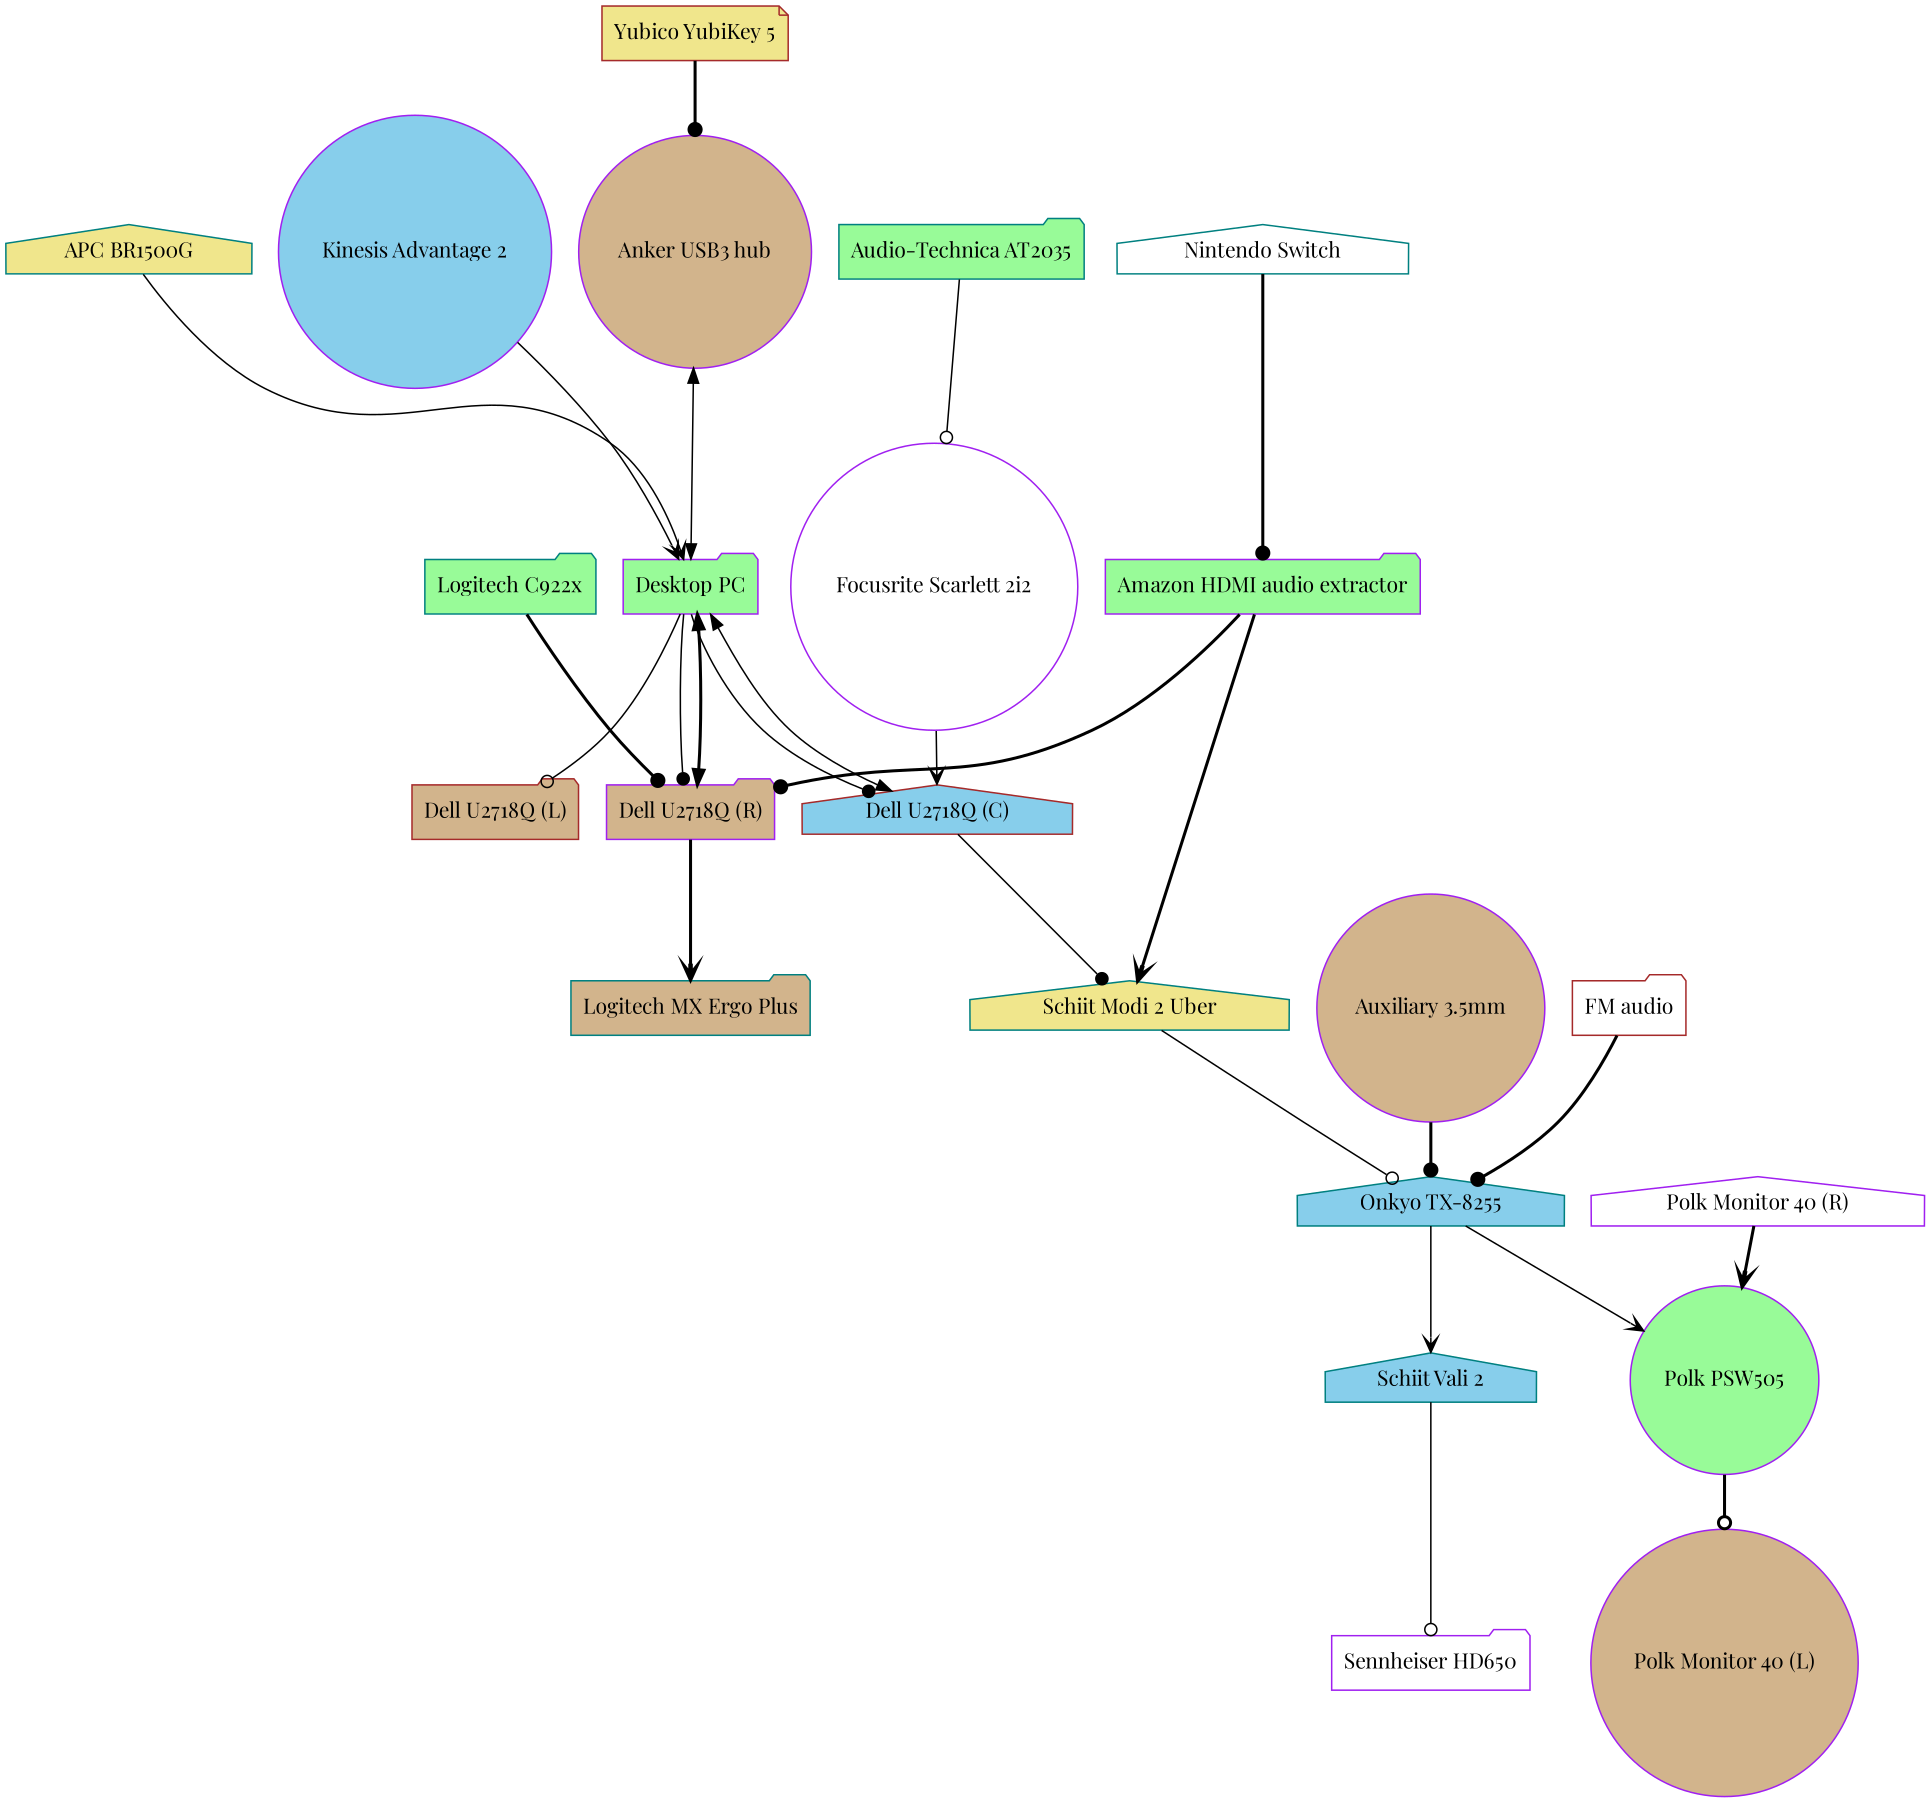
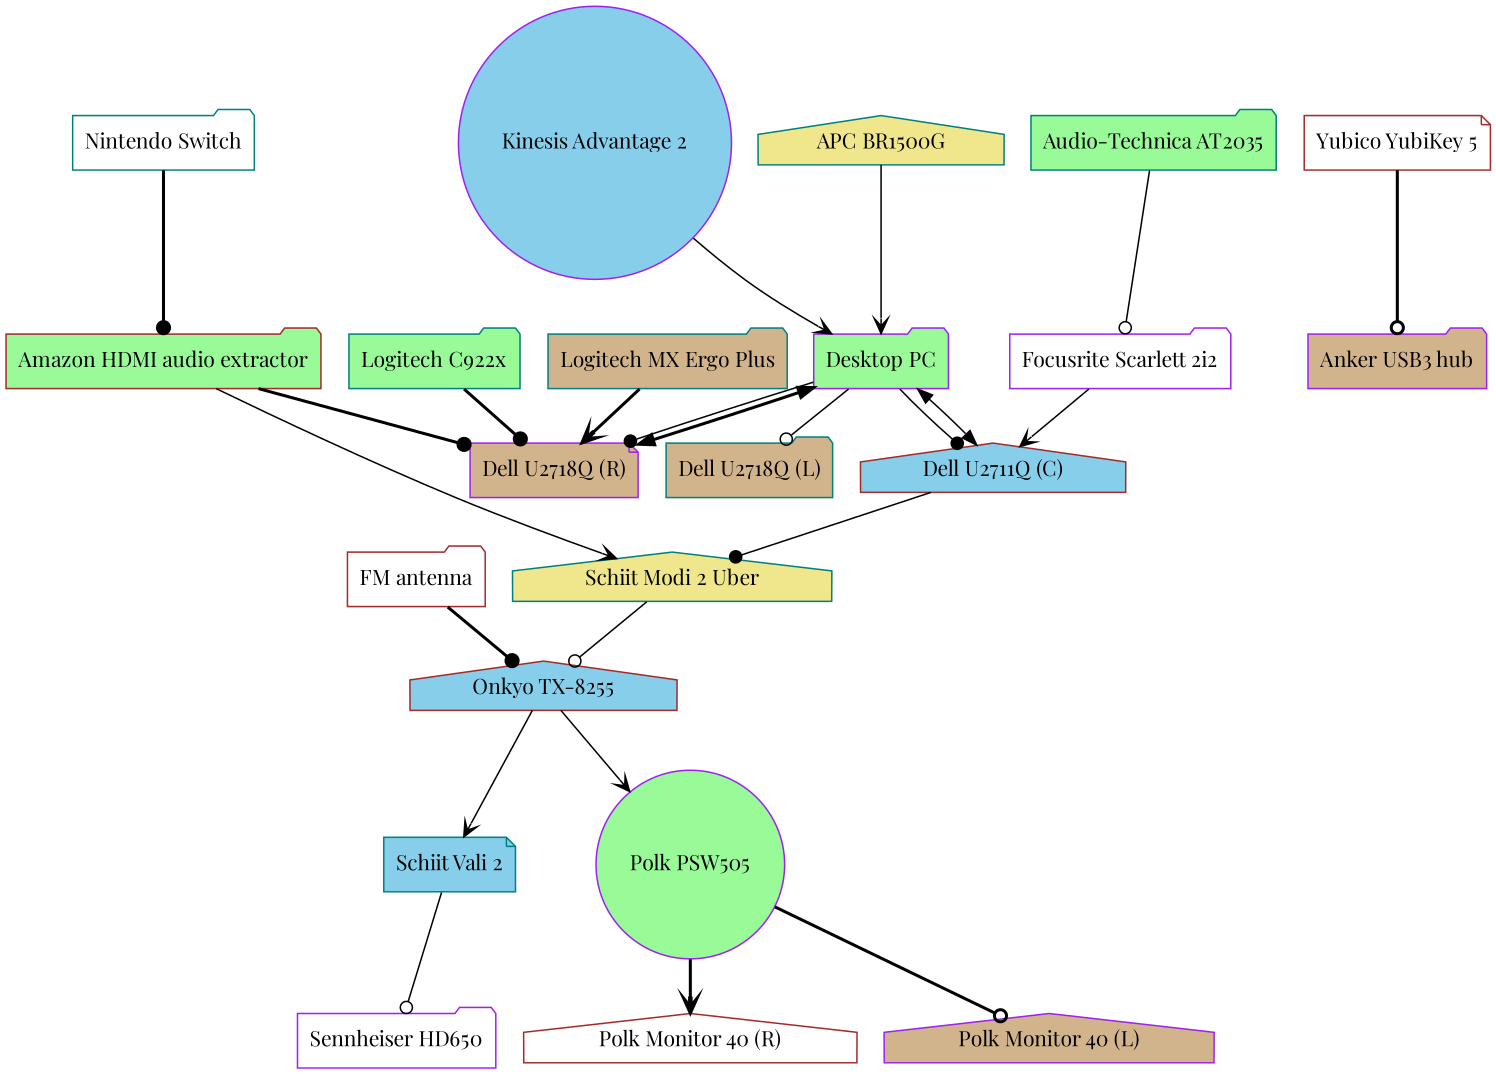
(695, 33) -> (1397, 143)
(695, 92) -> (1397, 246)
(695, 252) -> (1397, 361)
(1263, 252) -> (164, 143)
(692, 464) -> none
(934, 587) -> (1120, 361)
(1263, 587) -> (164, 361)
(1198, 791) -> (407, 477)
(495, 812) -> (749, 470)
(691, 812) -> (554, 470)
(937, 812) -> (993, 470)
(691, 902) -> (616, 411)
(1431, 1008) -> none
(1629, 1008) -> (416, 579)
(1431, 1204) -> (543, 688)
(1758, 1204) -> (690, 1041)
(1749, 1249) -> (690, 978)
(1431, 1380) -> (450, 865)
(1724, 1663) -> (1049, 1041)
